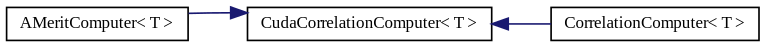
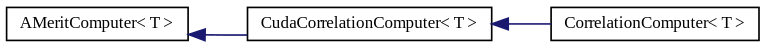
(210, 13) -> (226, 35)
